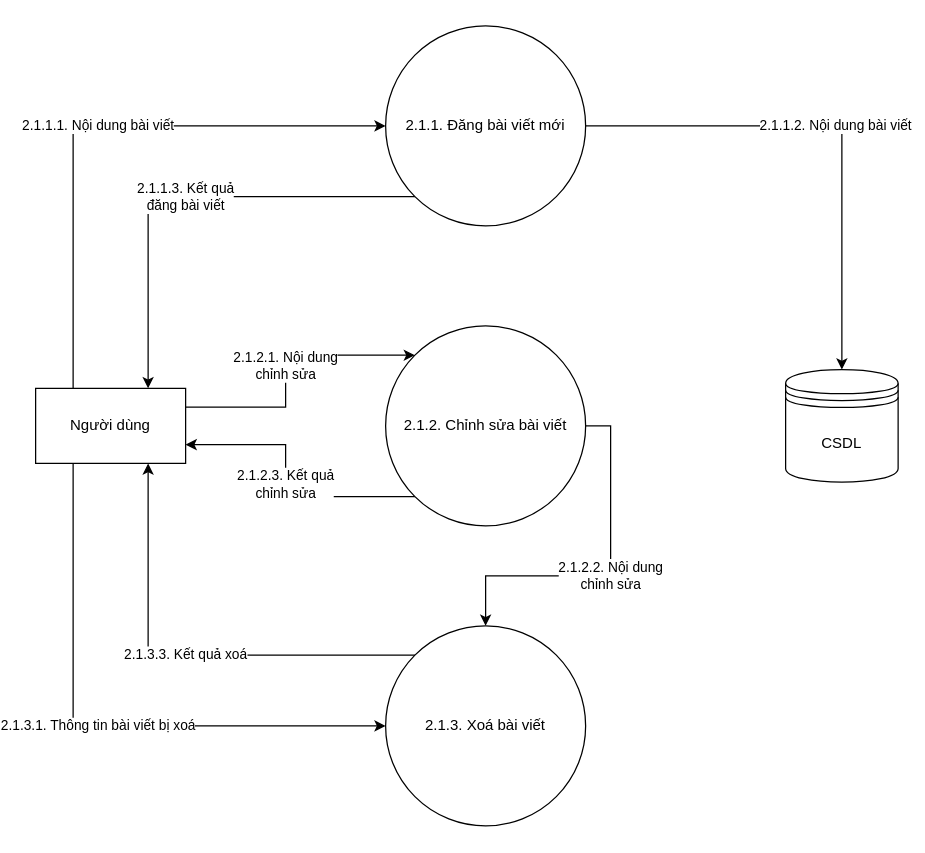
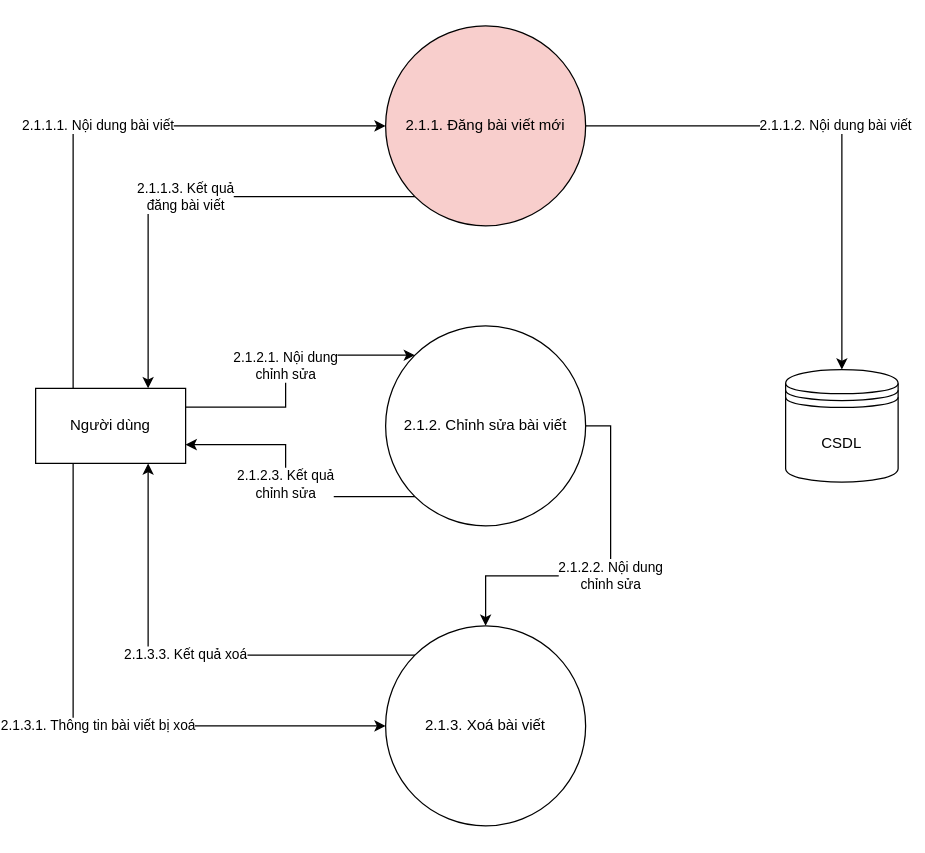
(486, 126) -> (486, 126)
